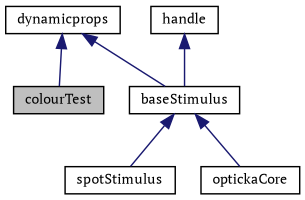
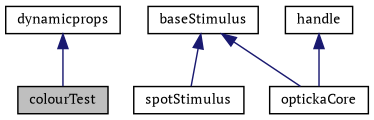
(130, 64) -> none
(185, 68) -> (319, 68)
